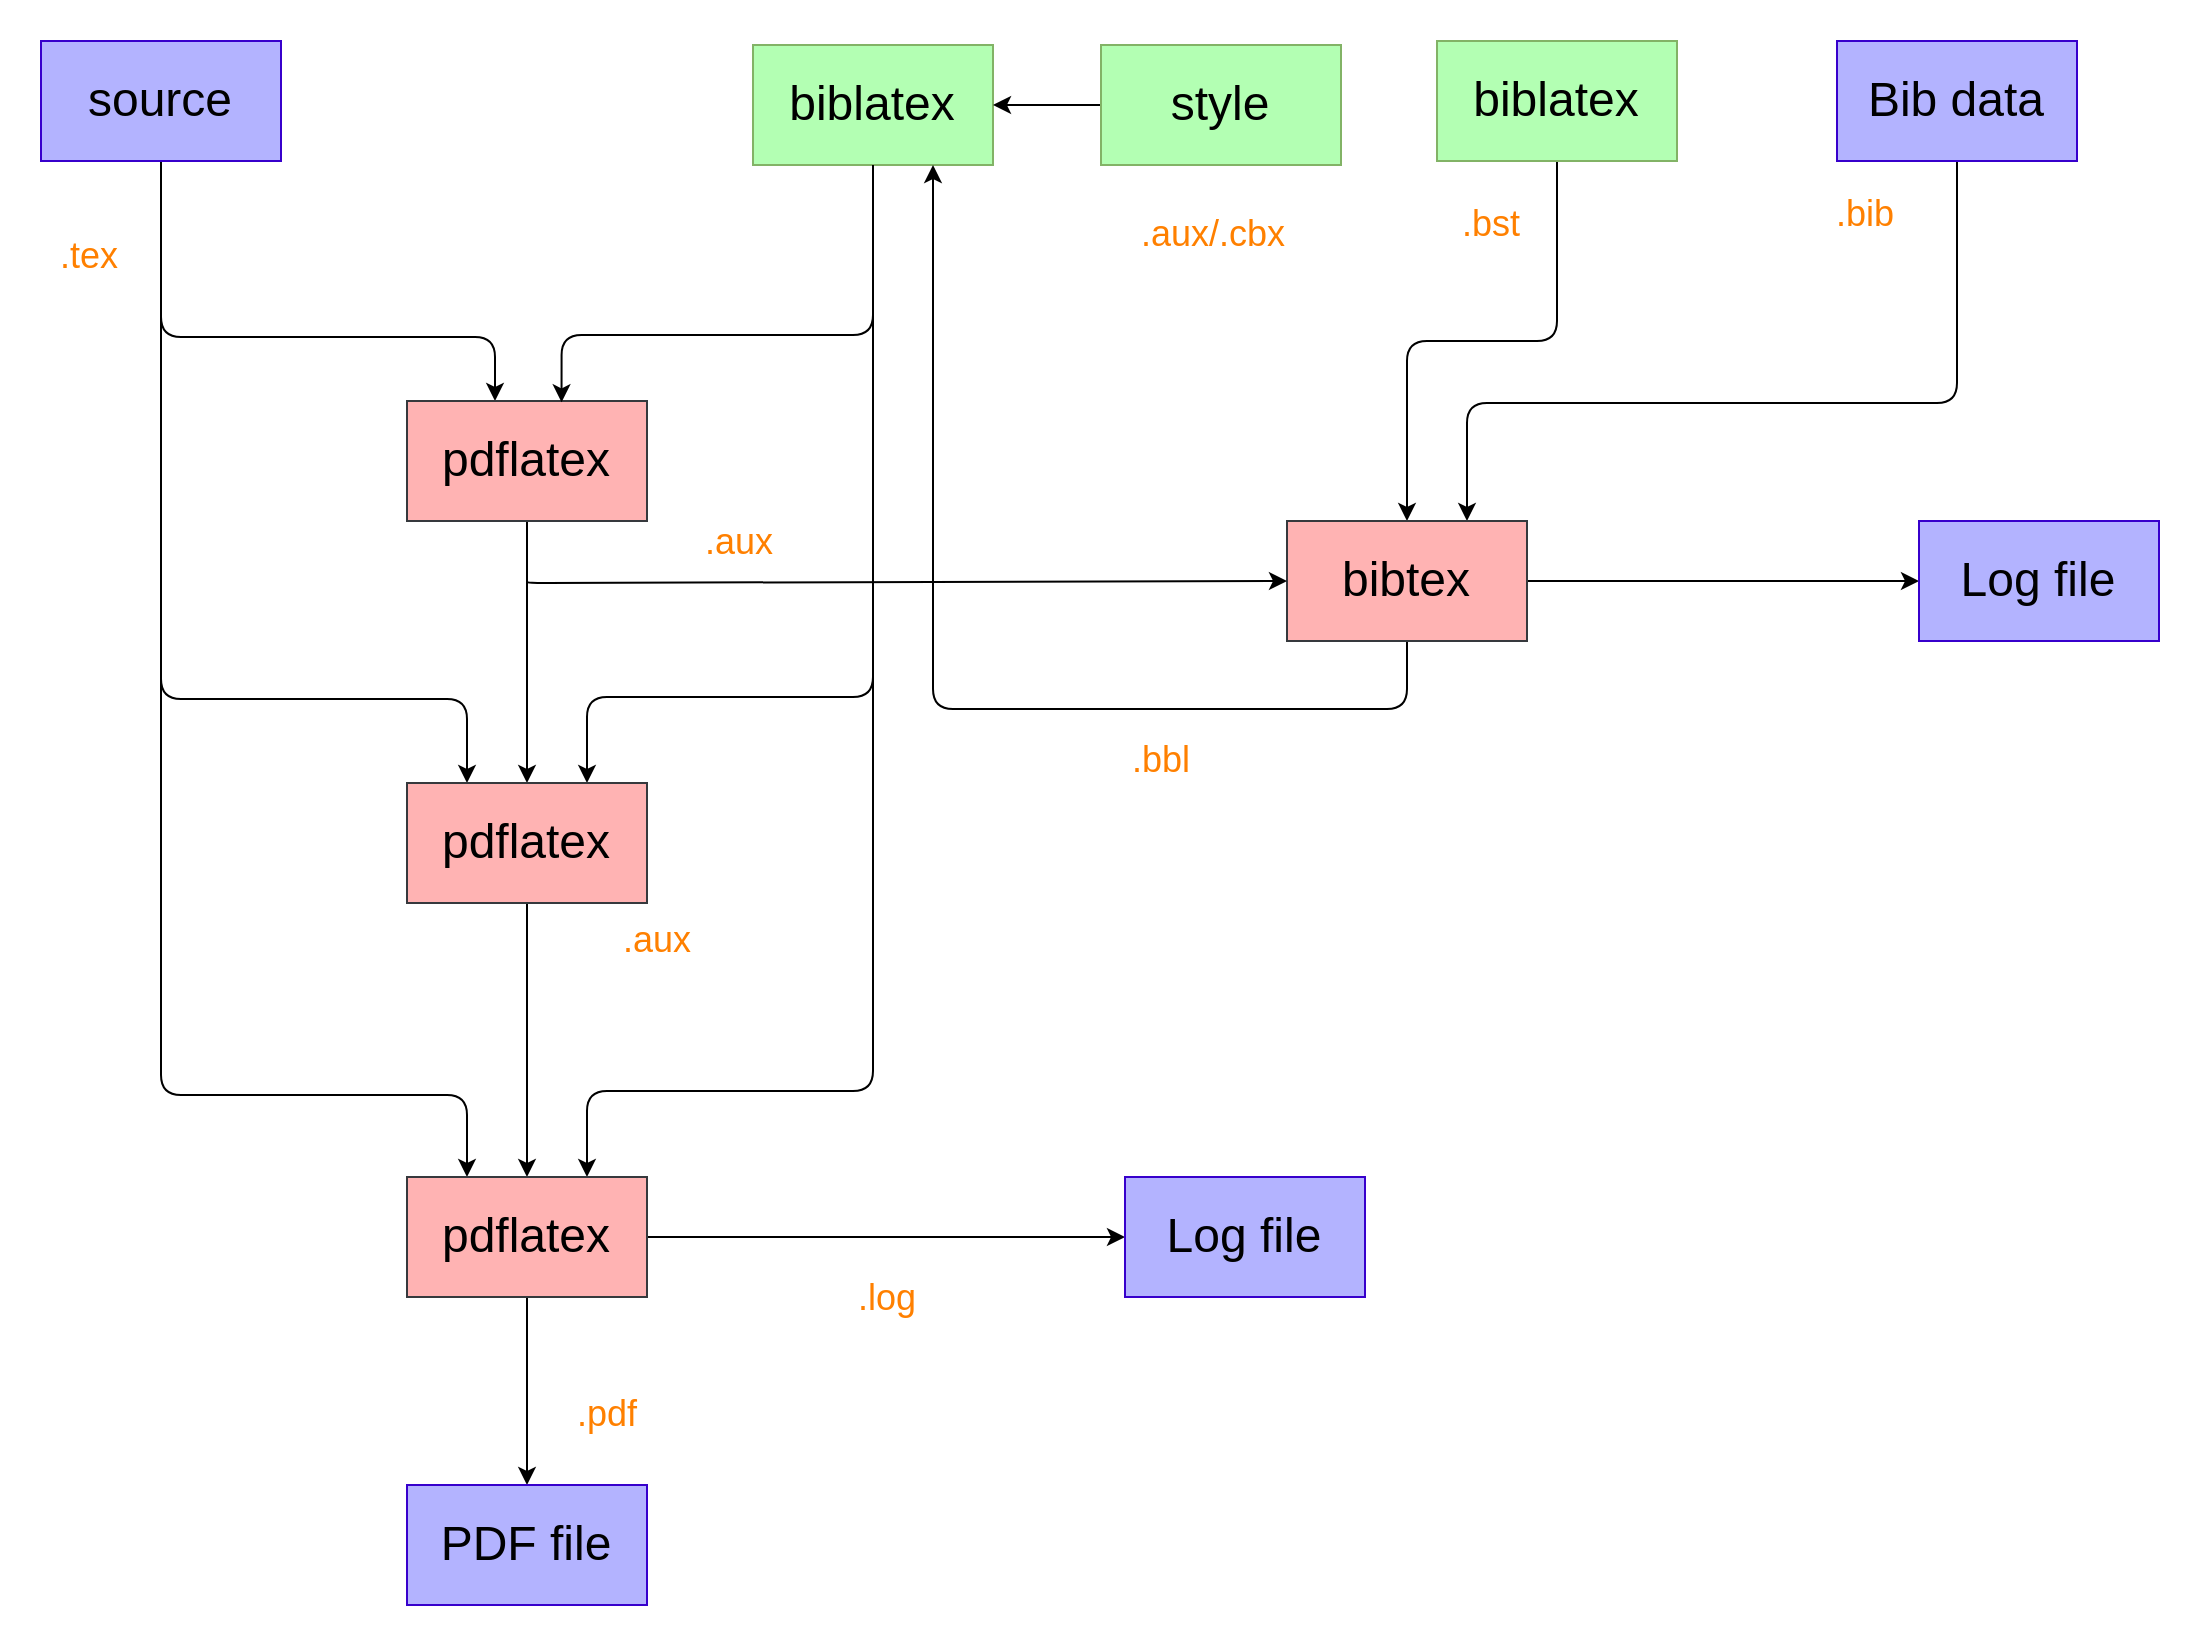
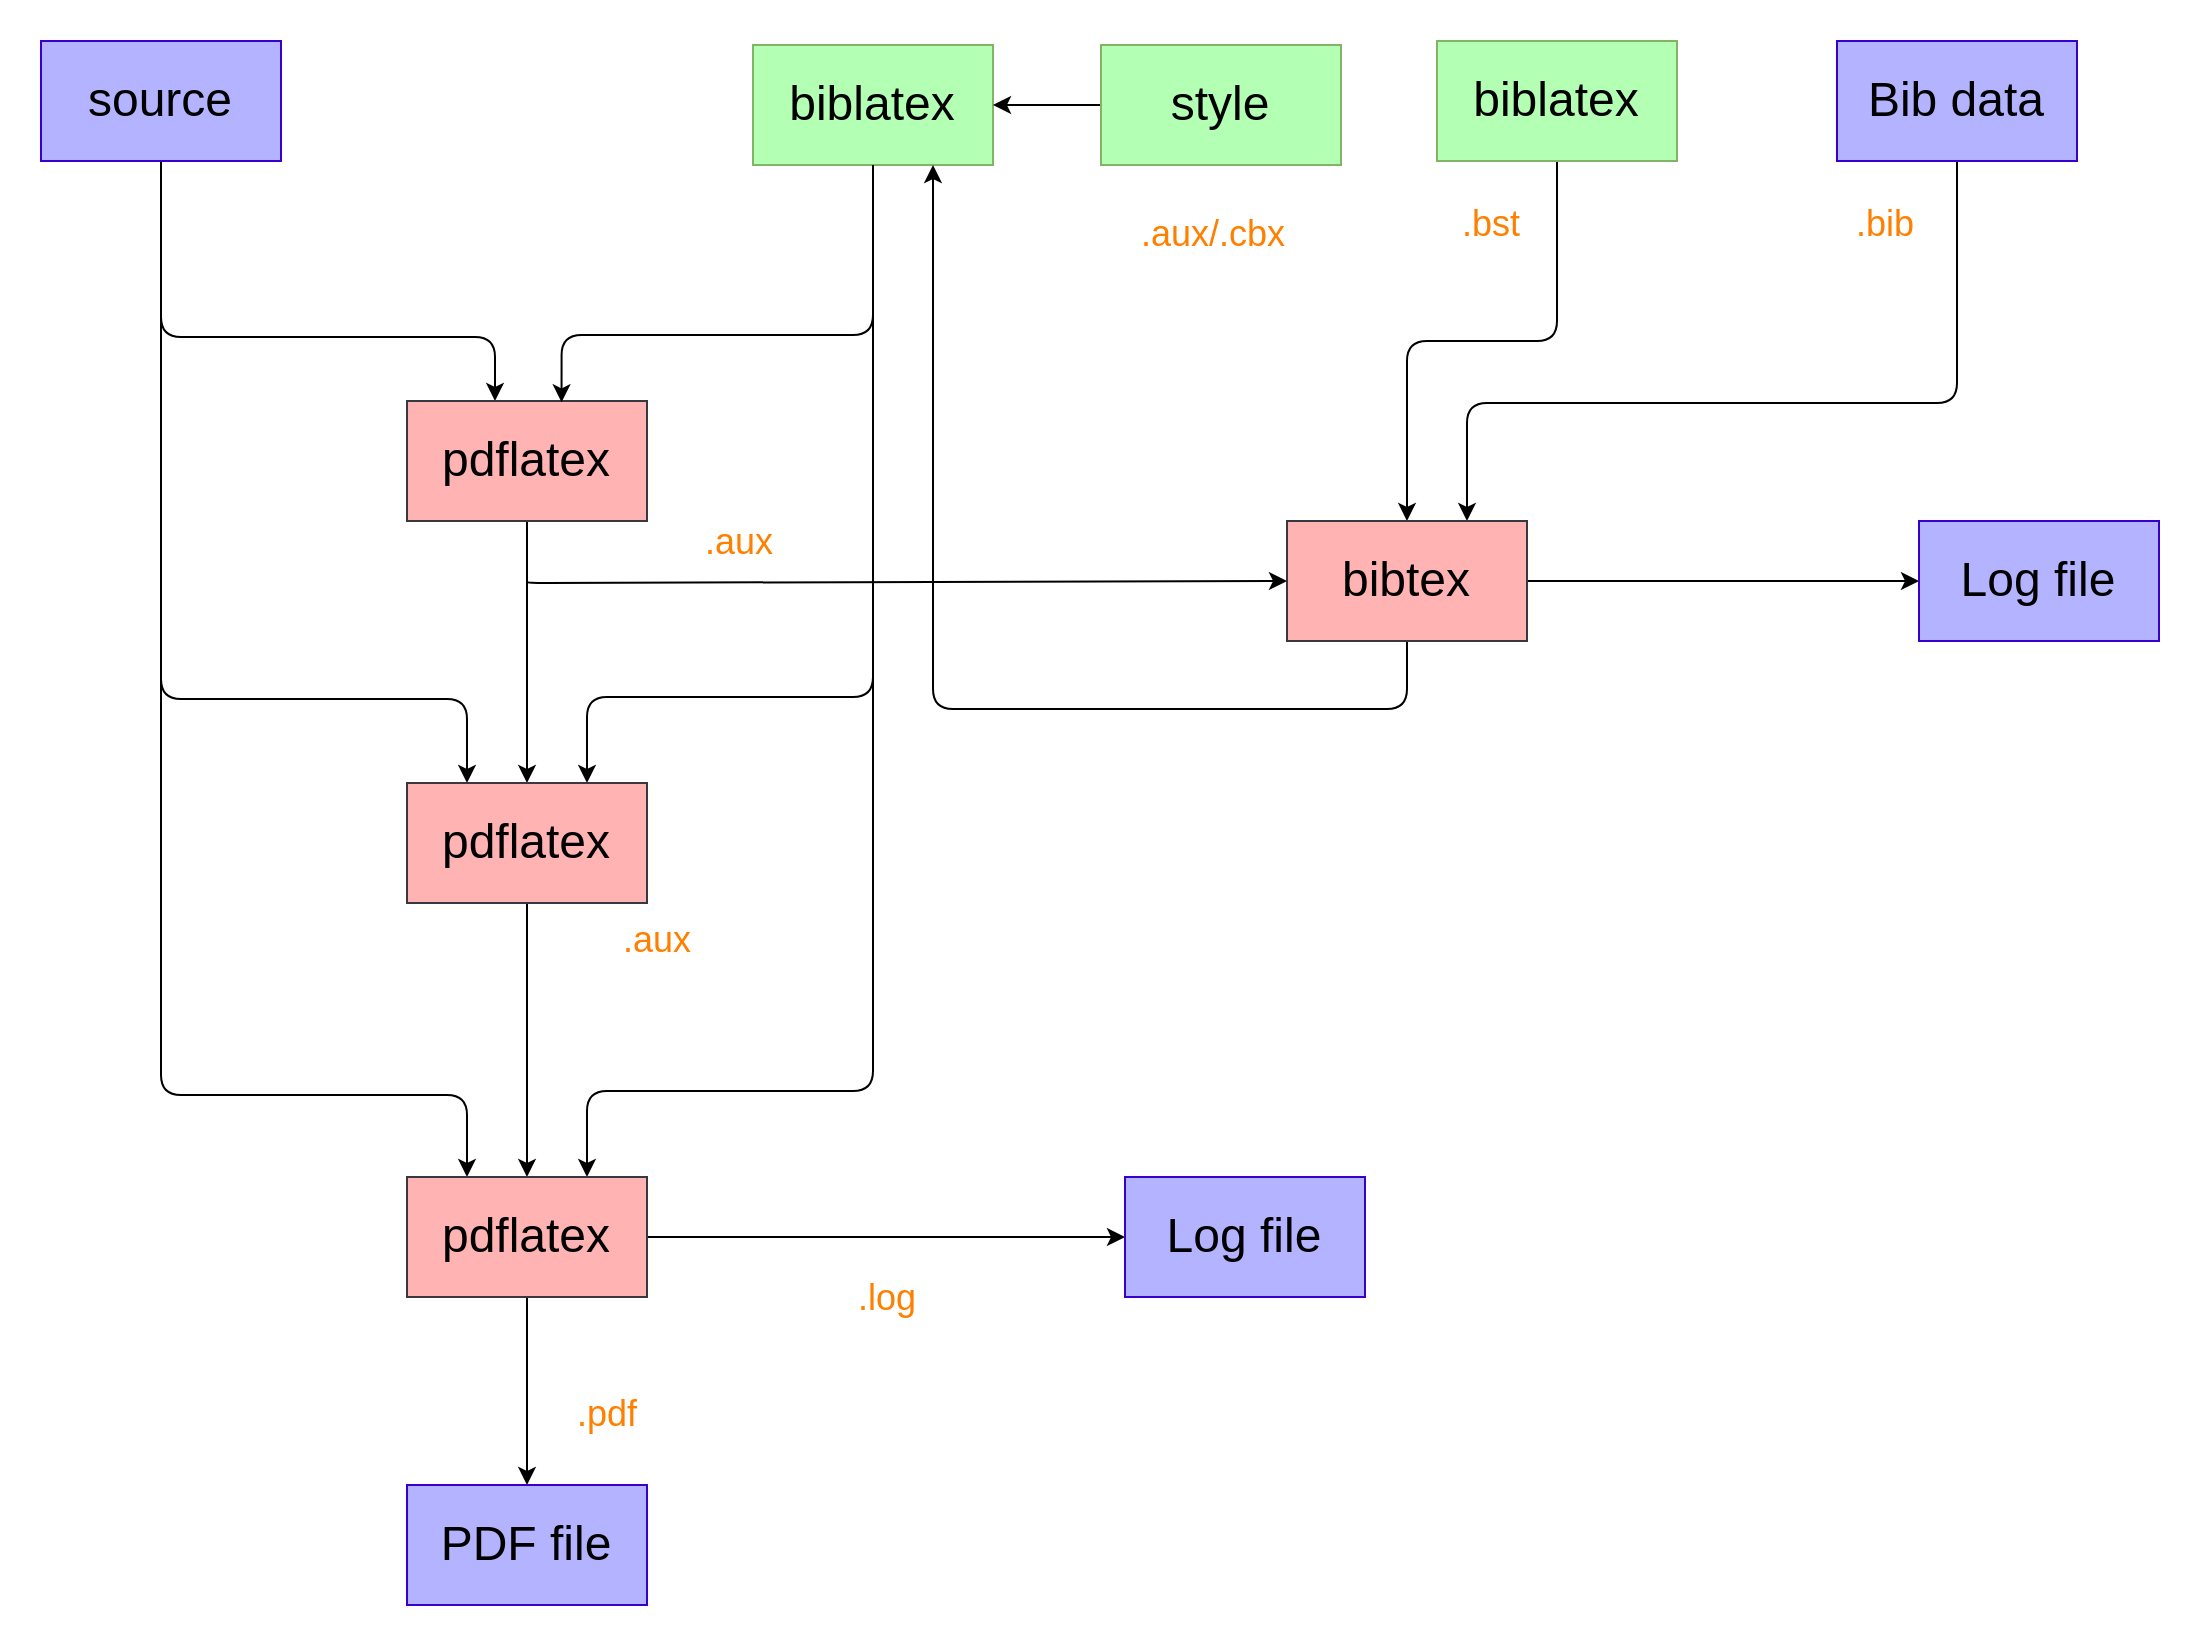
(1864, 215) -> (1884, 225)
(88, 257) -> none
(1160, 761) -> none
